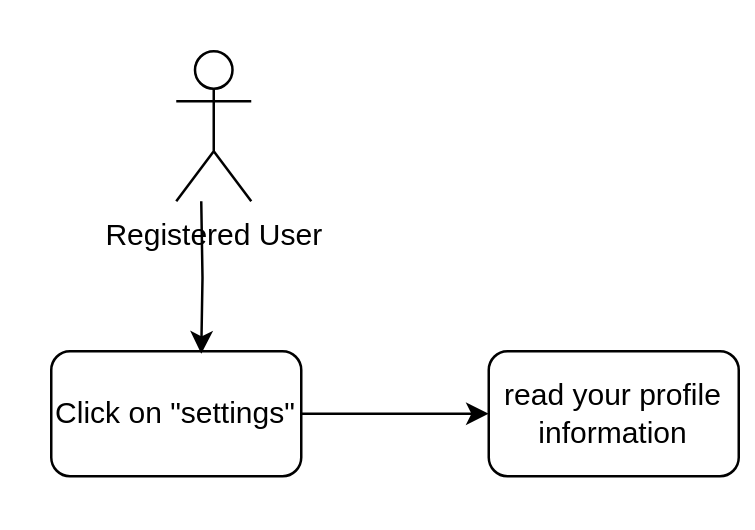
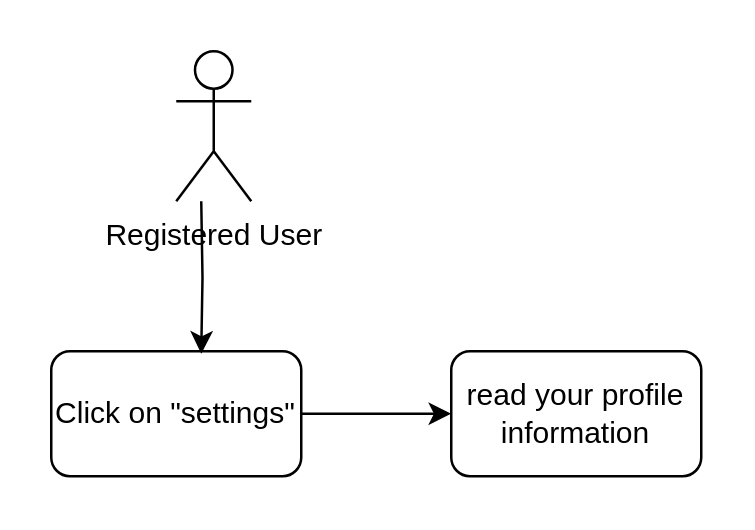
(614, 414) -> (576, 414)
